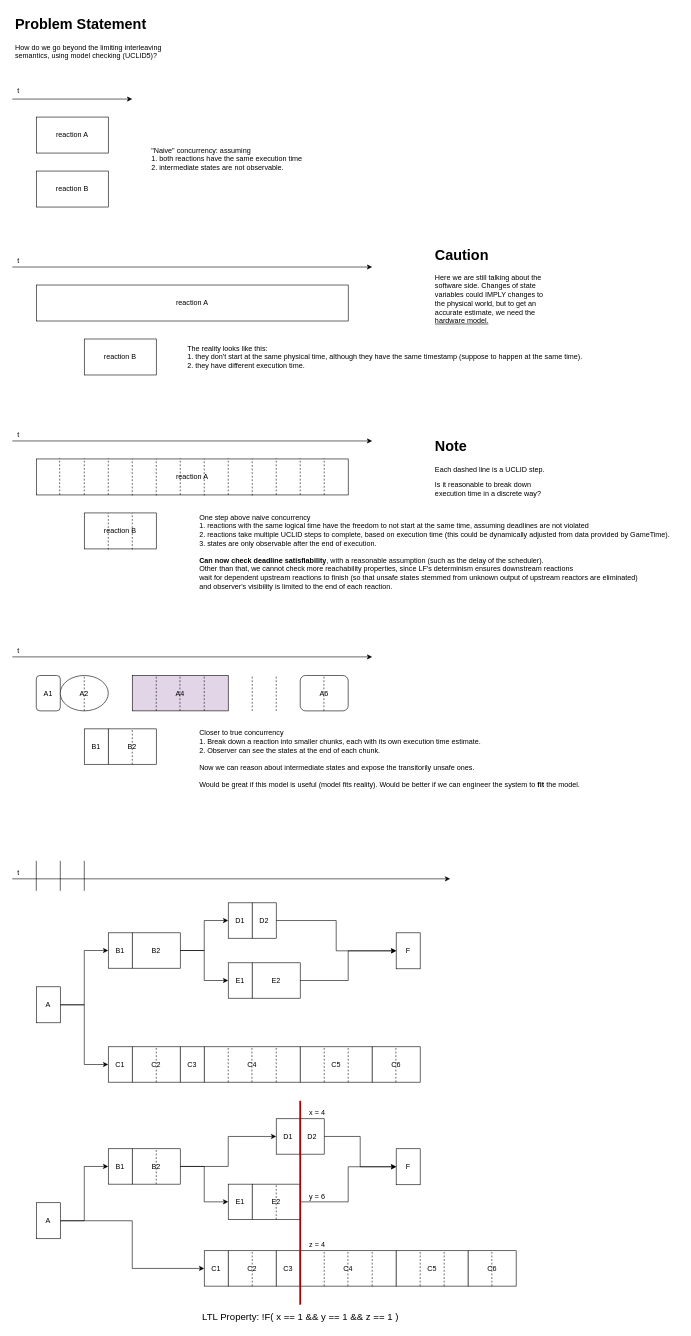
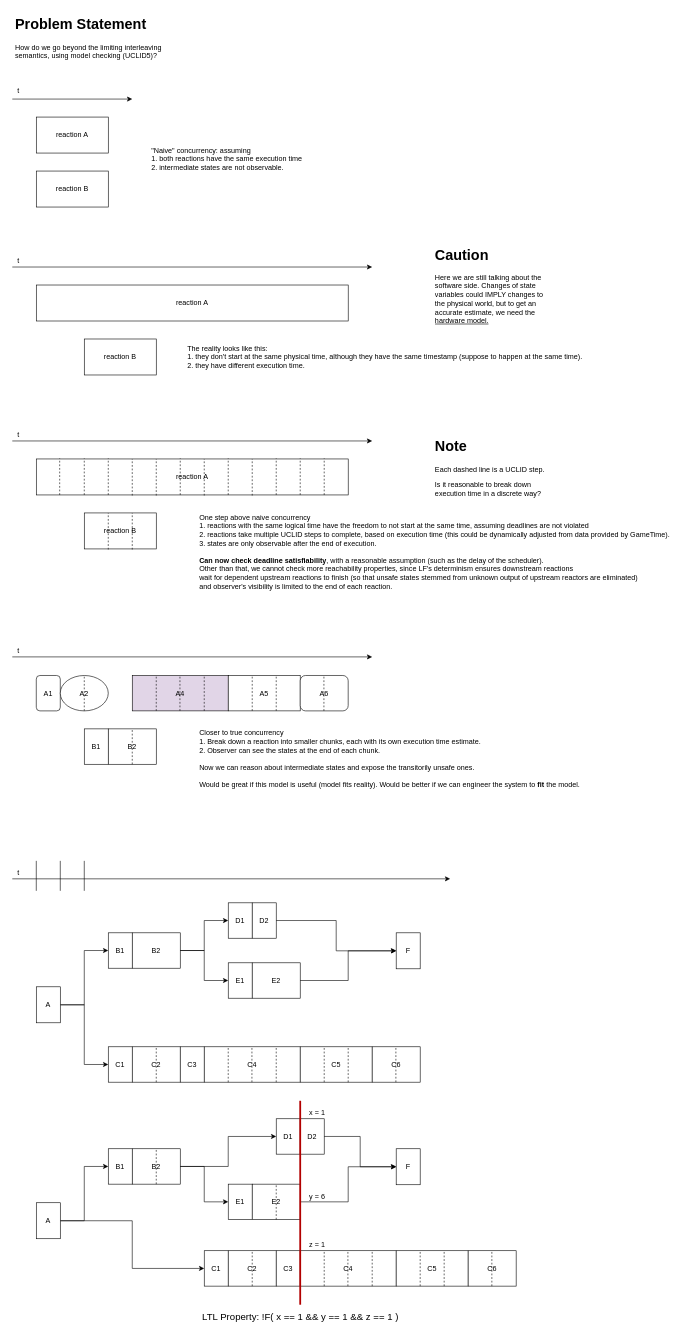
none -> (264, 693)
(317, 1113) -> (317, 1113)
(317, 1245) -> (317, 1245)
